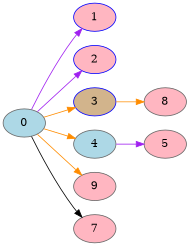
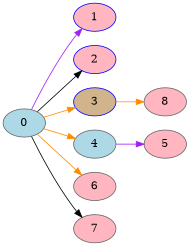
(57, 94) -> (57, 94)
(95, 186) -> (95, 186)
